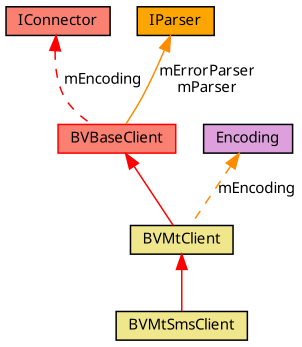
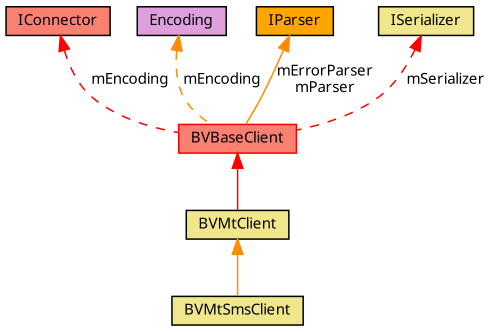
none -> (426, 21)
(211, 196) -> (182, 93)
(182, 290) -> (238, 275)
